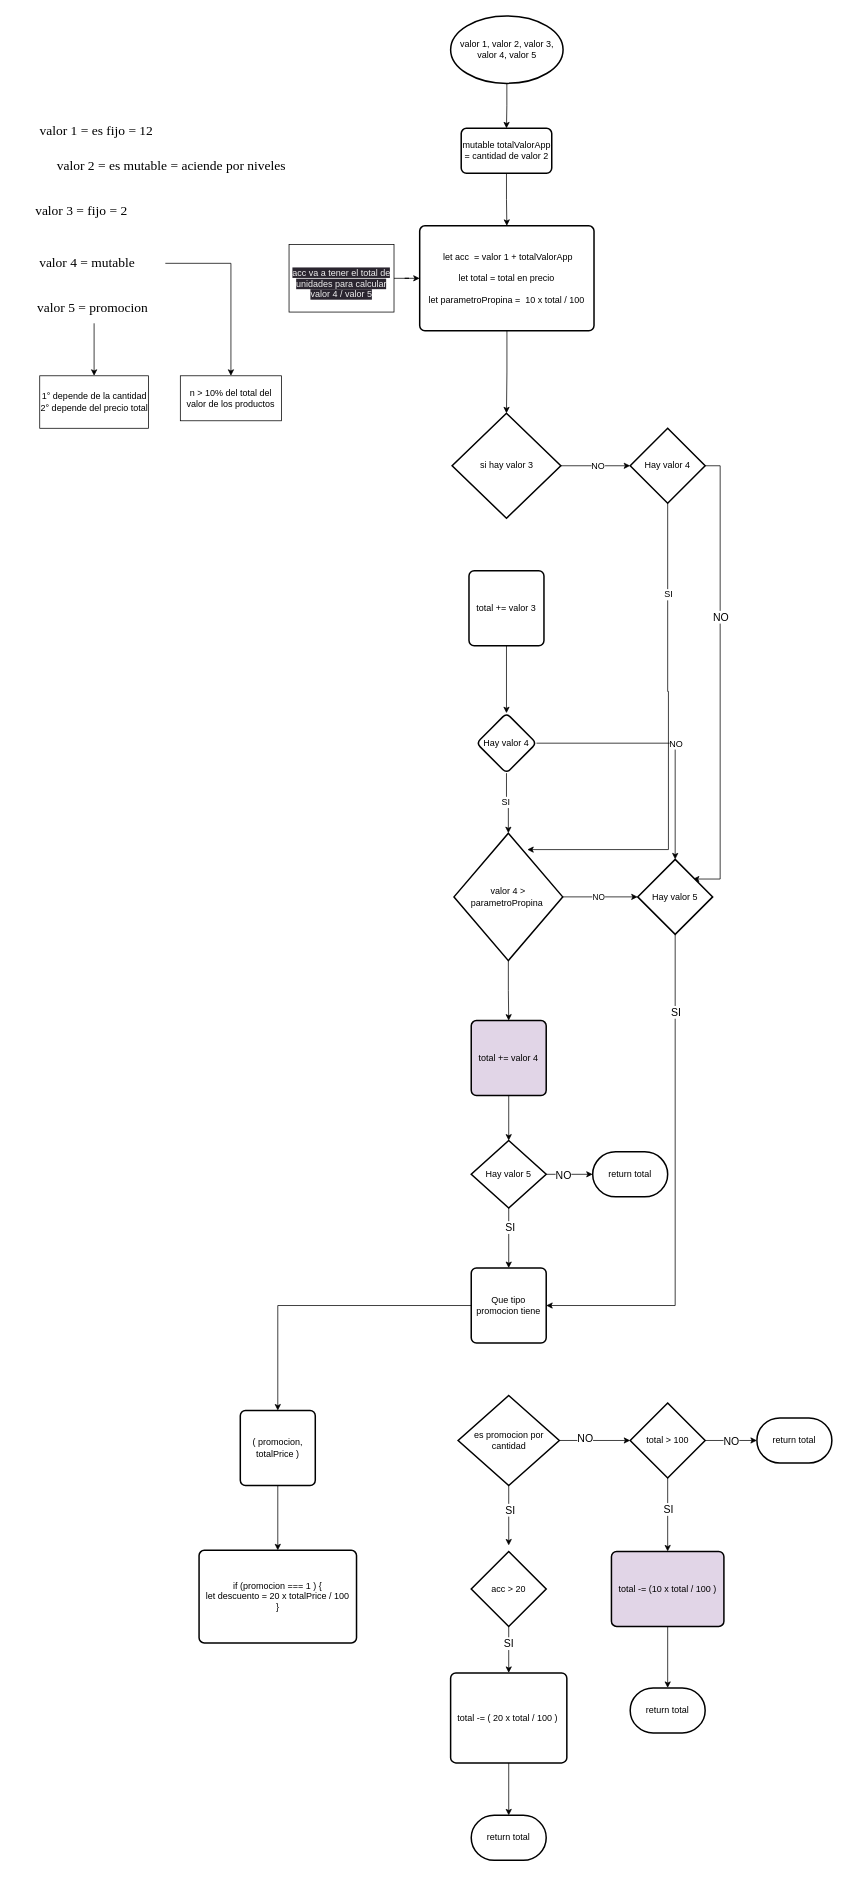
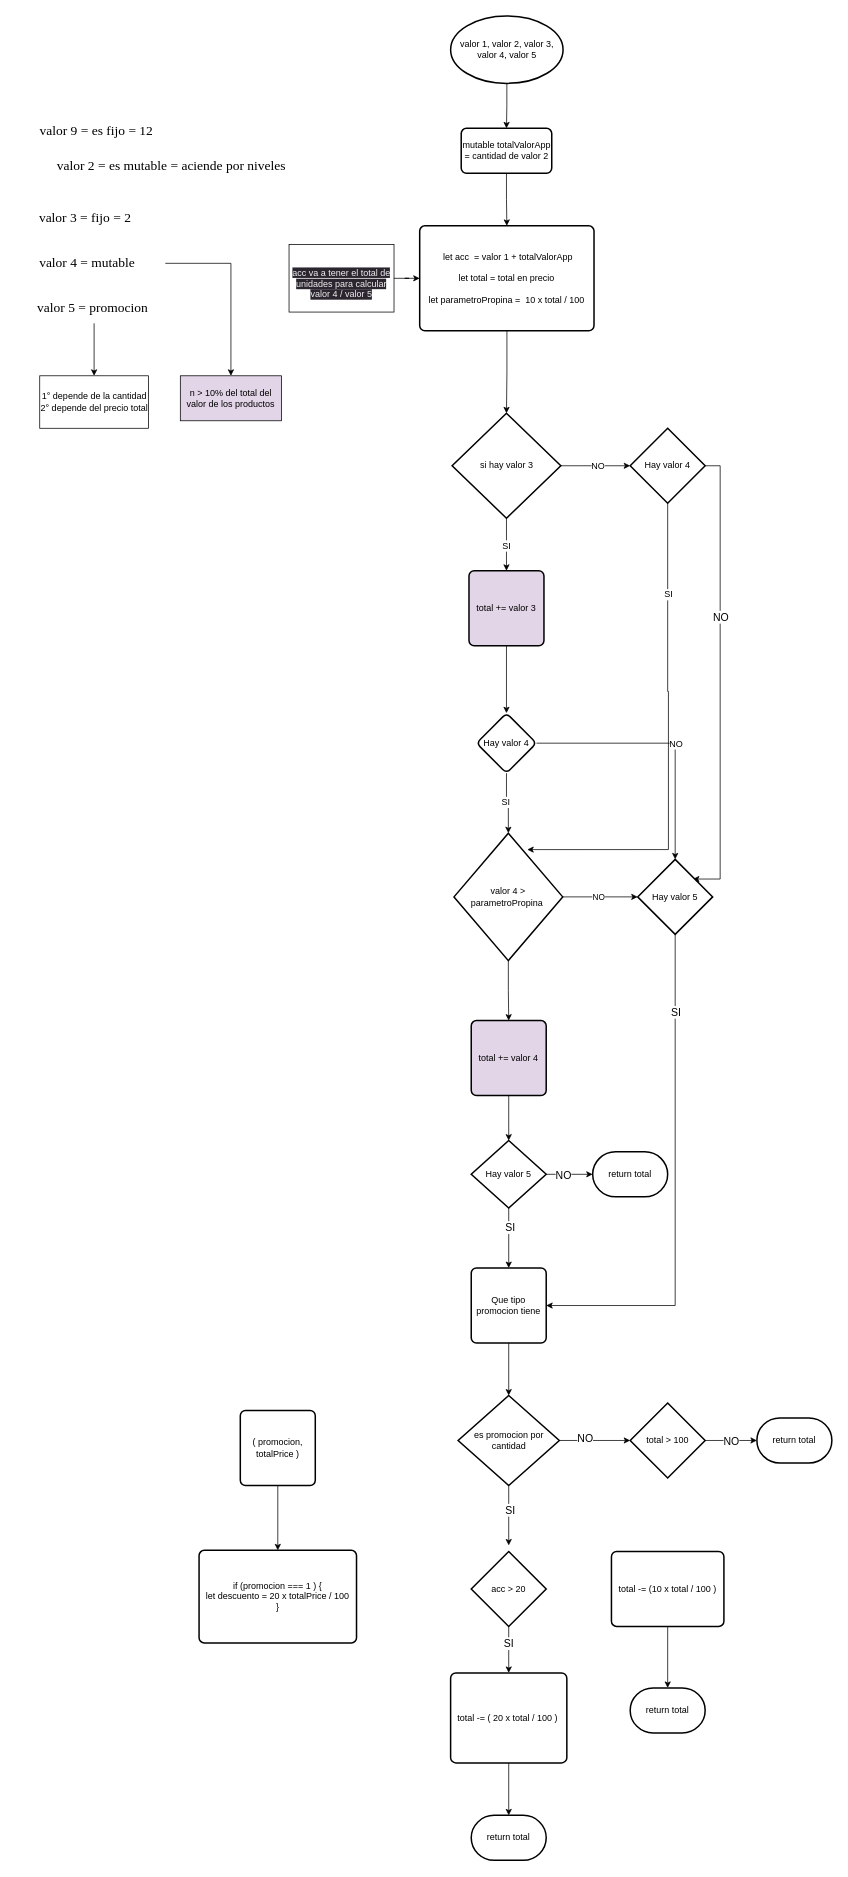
(98, 130) -> (98, 130)
(83, 210) -> (87, 218)
(231, 398) -> (231, 398)
none -> (507, 541)
(507, 608) -> (507, 608)
(325, 1305) -> (509, 1366)
(668, 1512) -> none
(668, 1589) -> (668, 1589)
